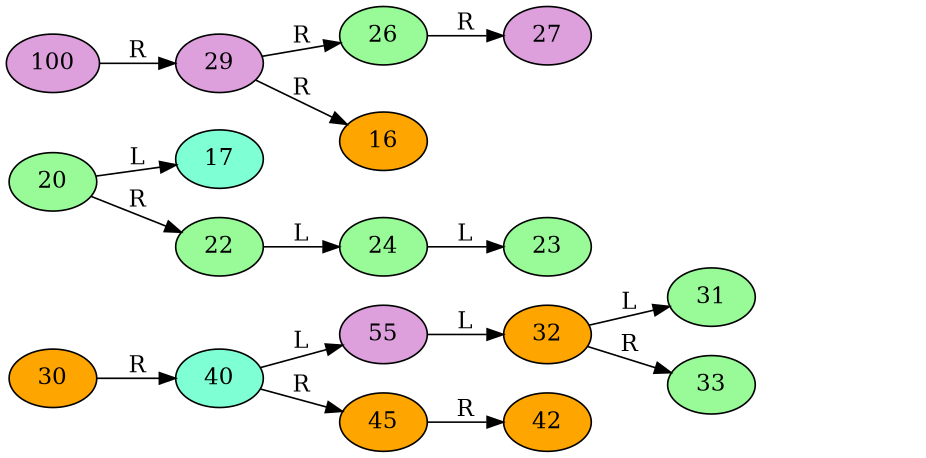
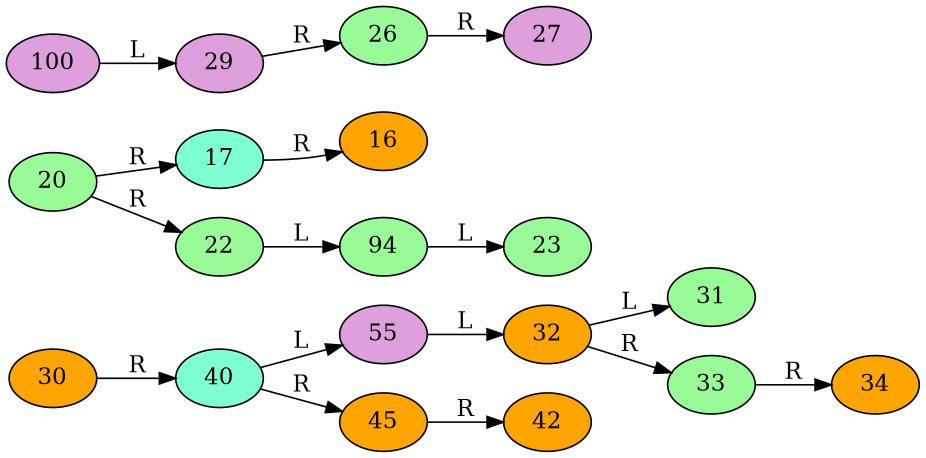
(138, 51) -> (138, 51)
(294, 99) -> (295, 159)
(138, 158) -> (138, 158)
(383, 247) -> (383, 247)
none -> (875, 385)
